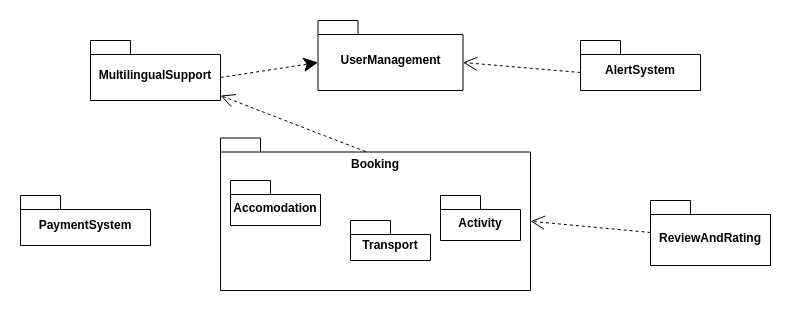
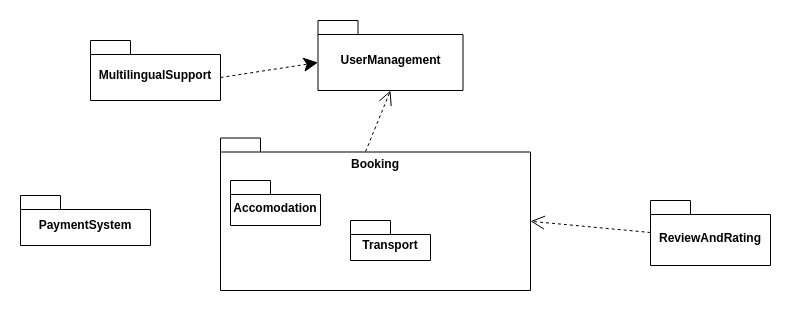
(641, 66) -> none
(523, 68) -> none
(295, 124) -> (377, 123)
(481, 218) -> none
